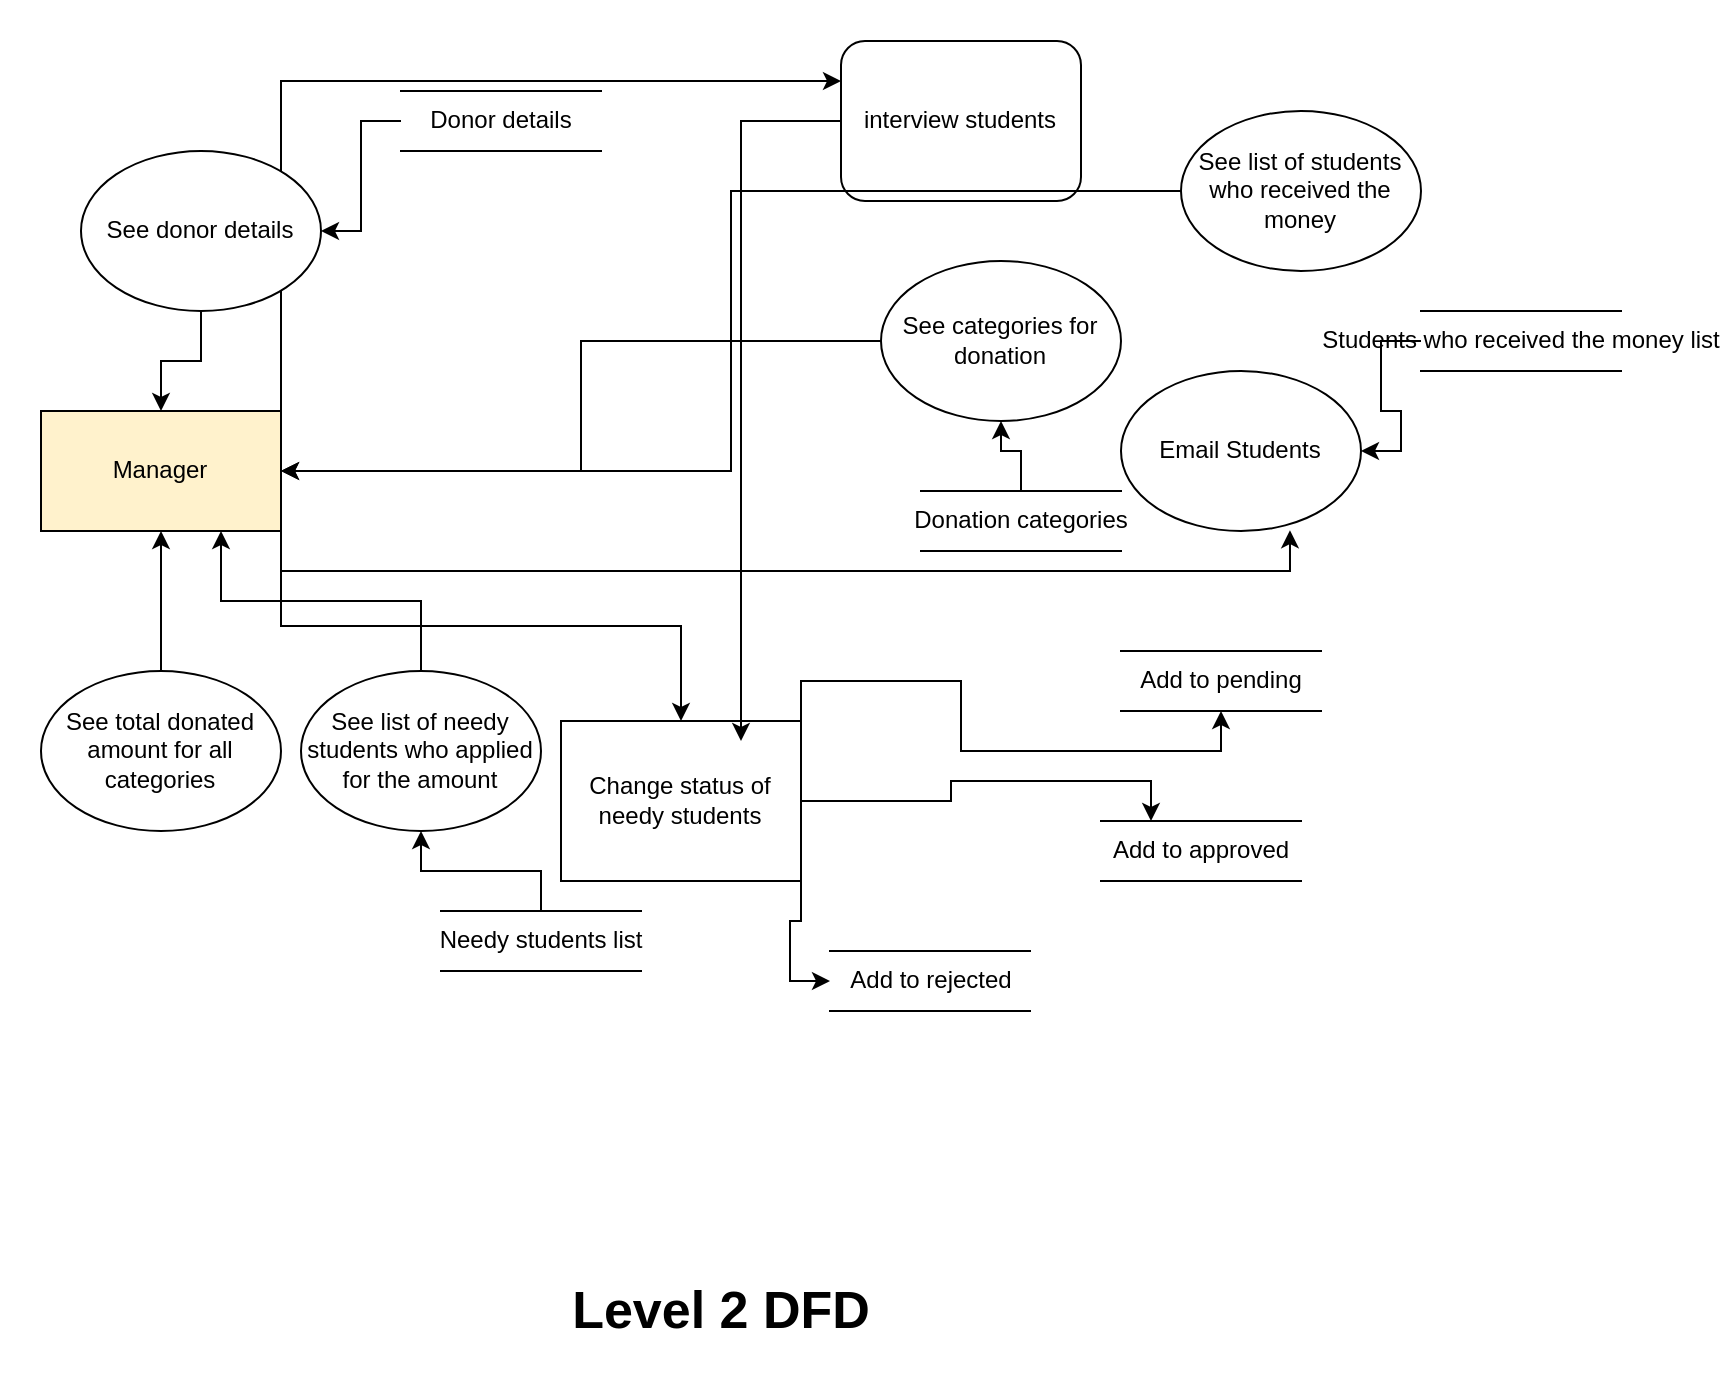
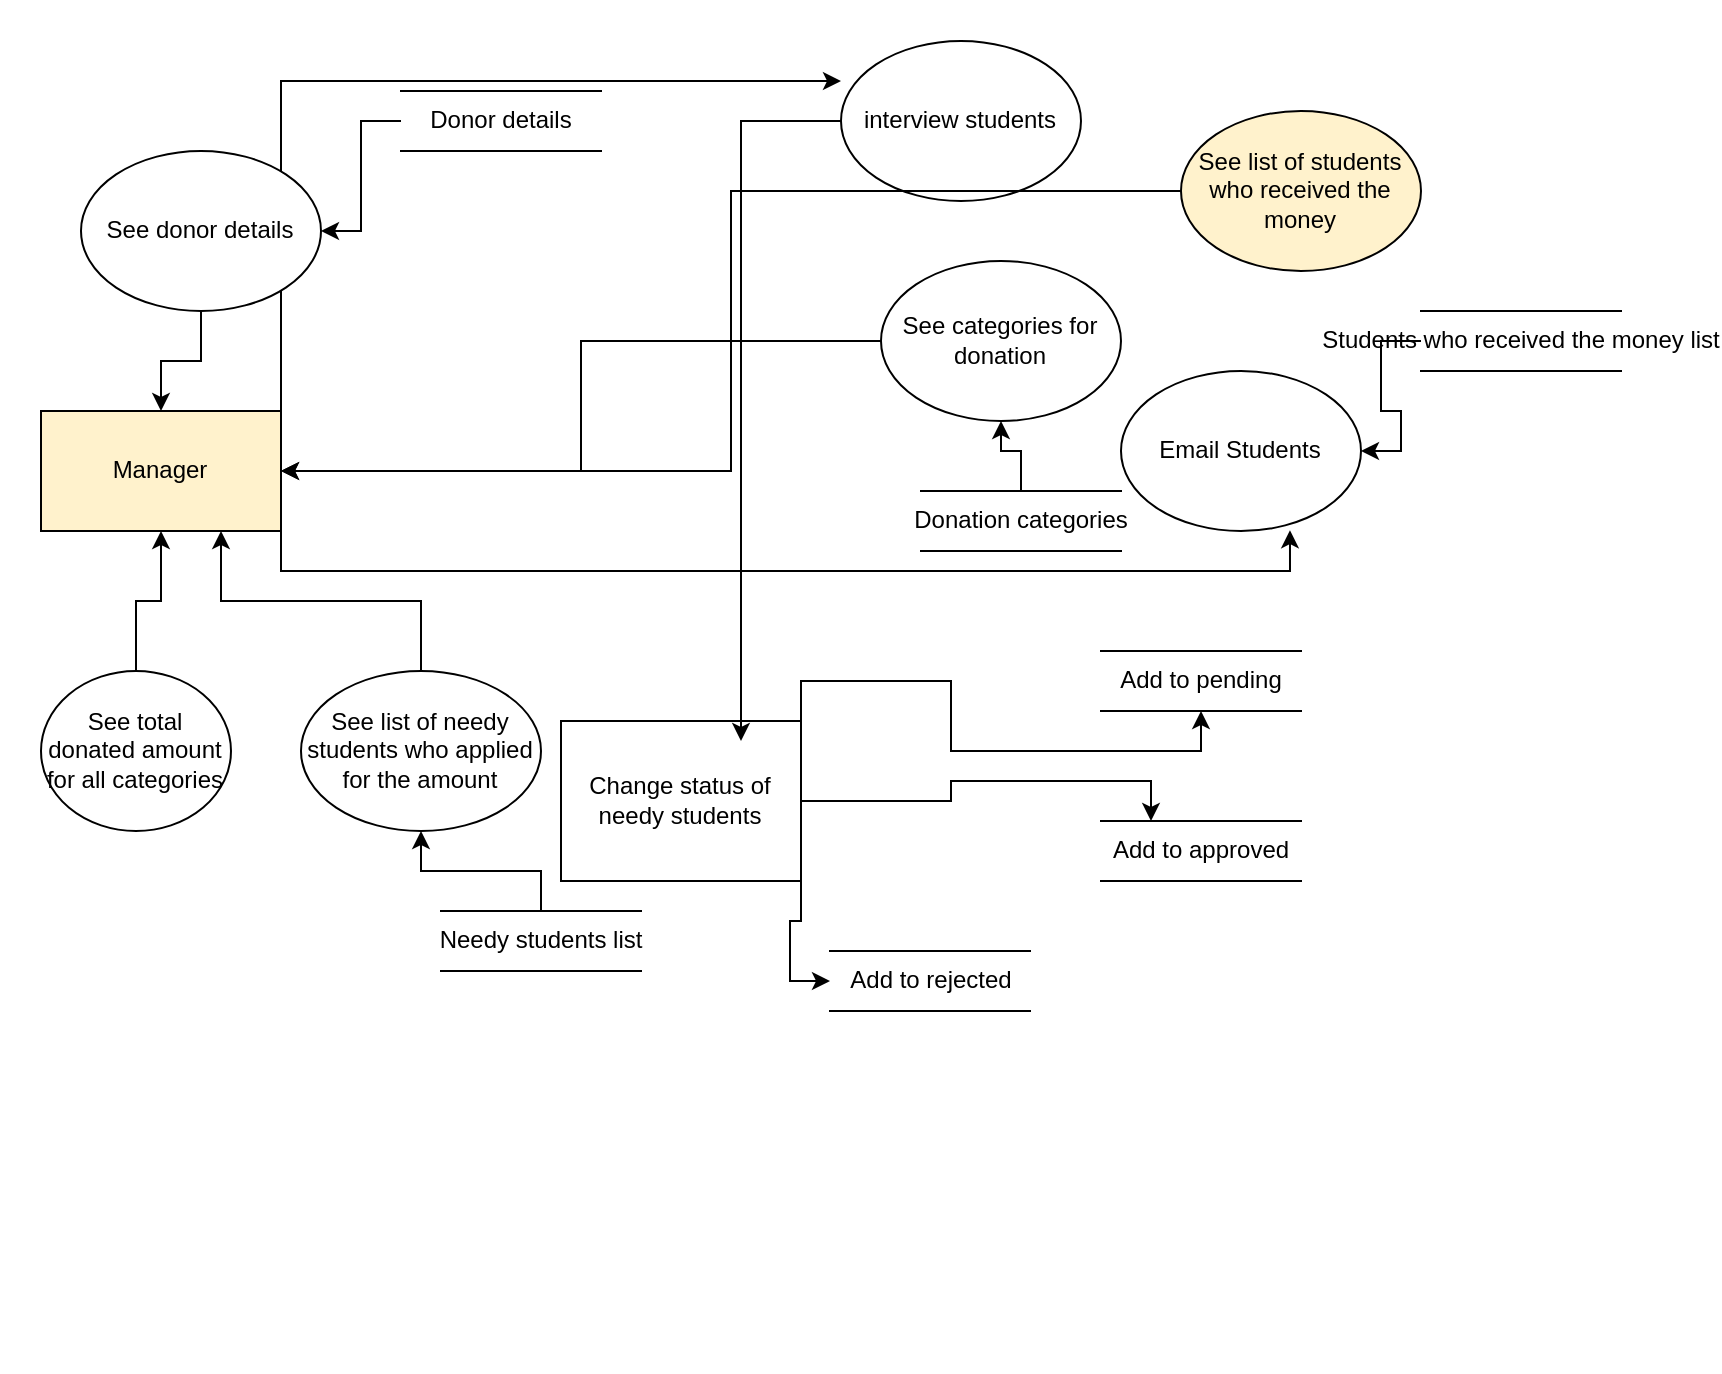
(961, 121) -> (961, 121)
(1301, 191) -> (1301, 191)
(496, 626) -> none
(1221, 681) -> (1201, 681)
(161, 751) -> (136, 751)
(721, 1311) -> none
